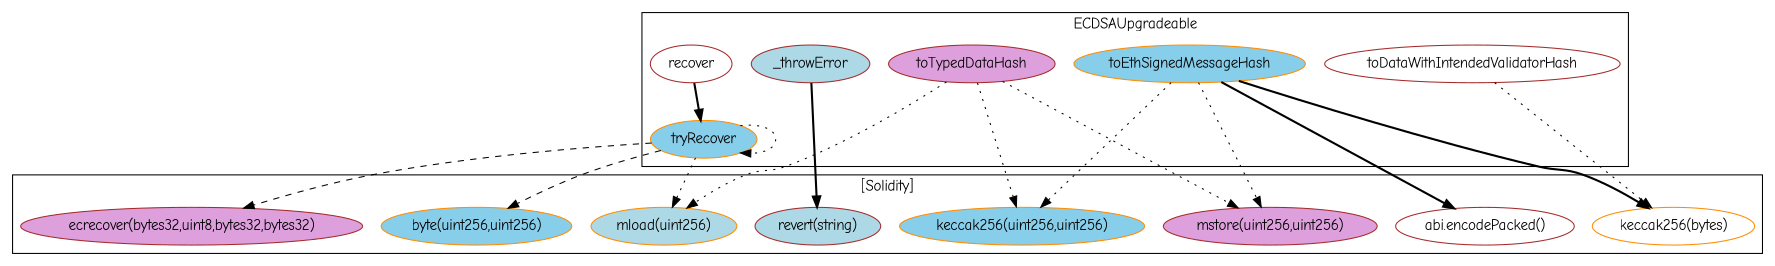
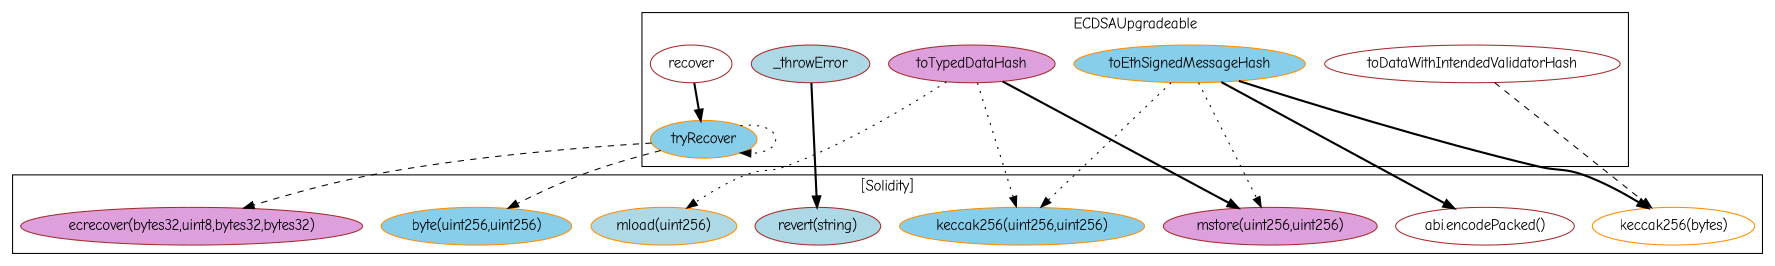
(1569, 142) -> (1569, 142)
(1121, 145) -> (1121, 145)
(684, 182) -> none
